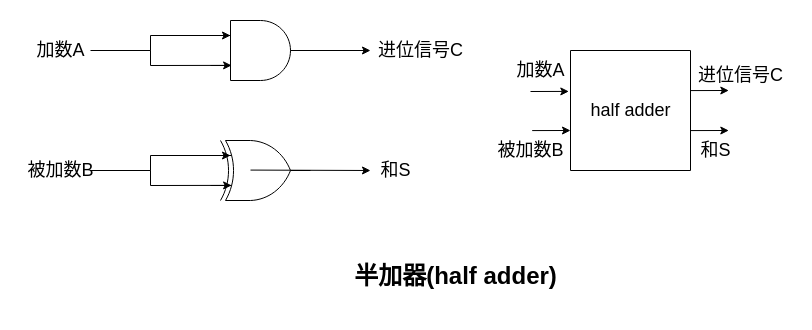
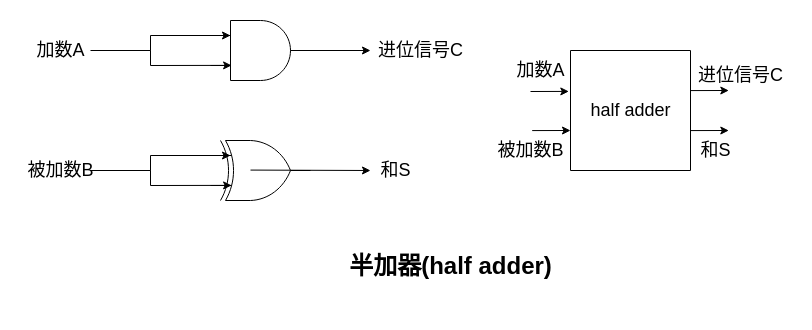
(456, 277) -> (451, 267)
